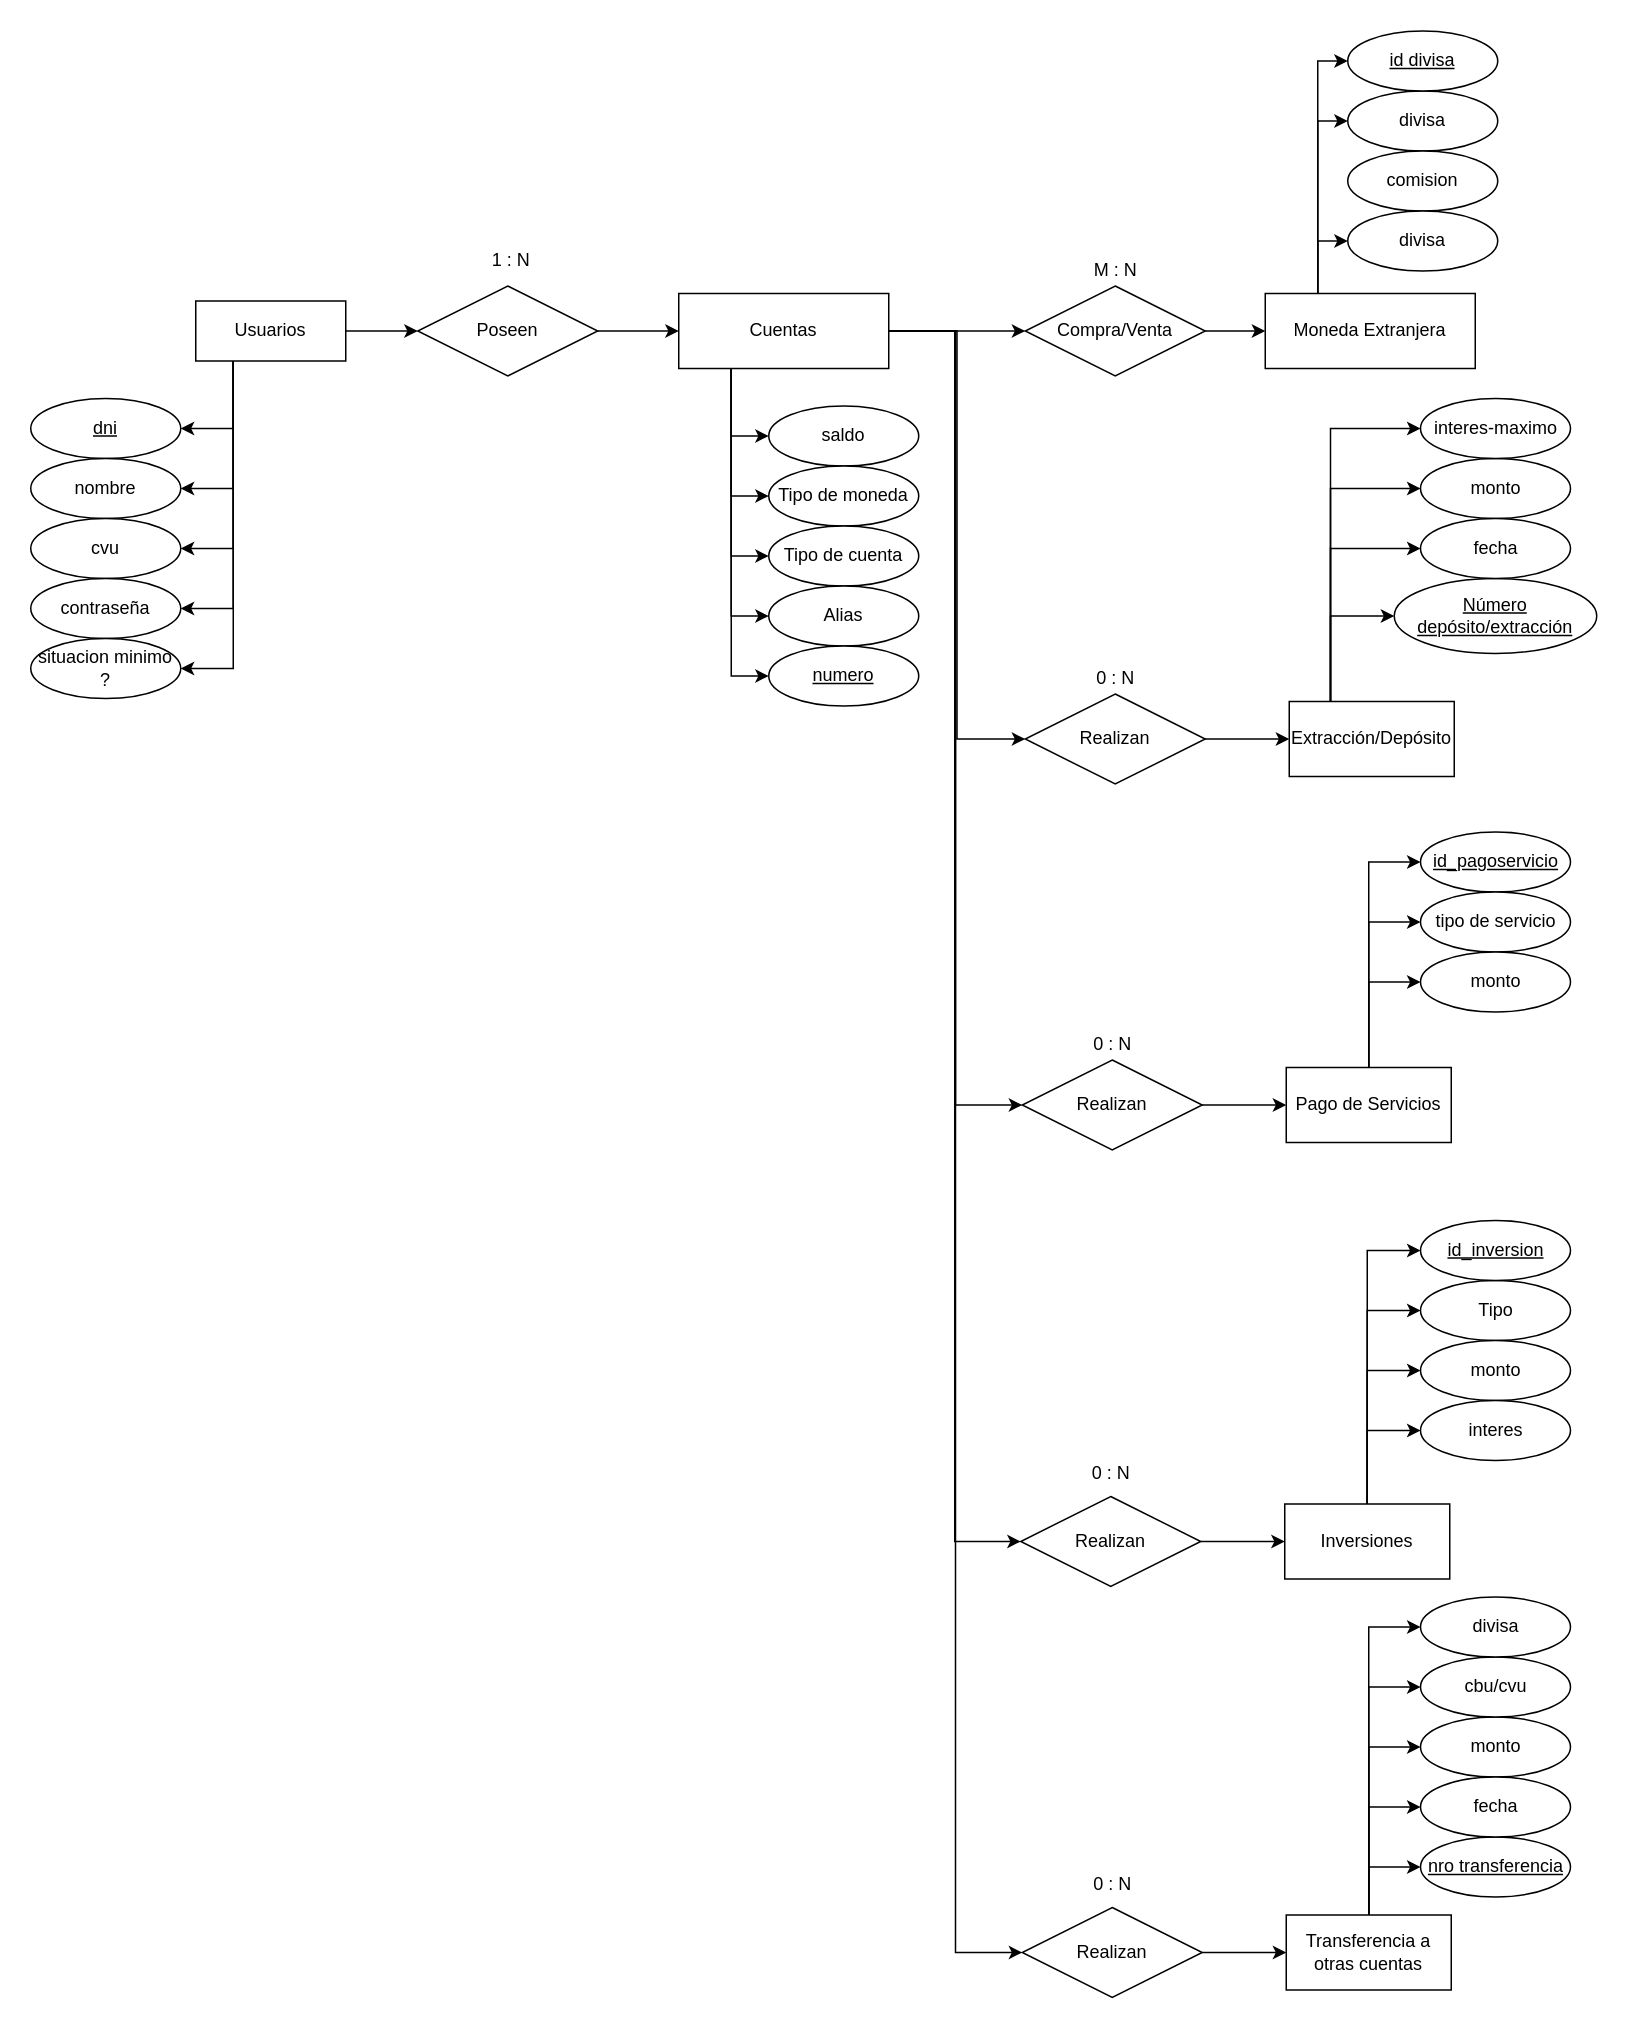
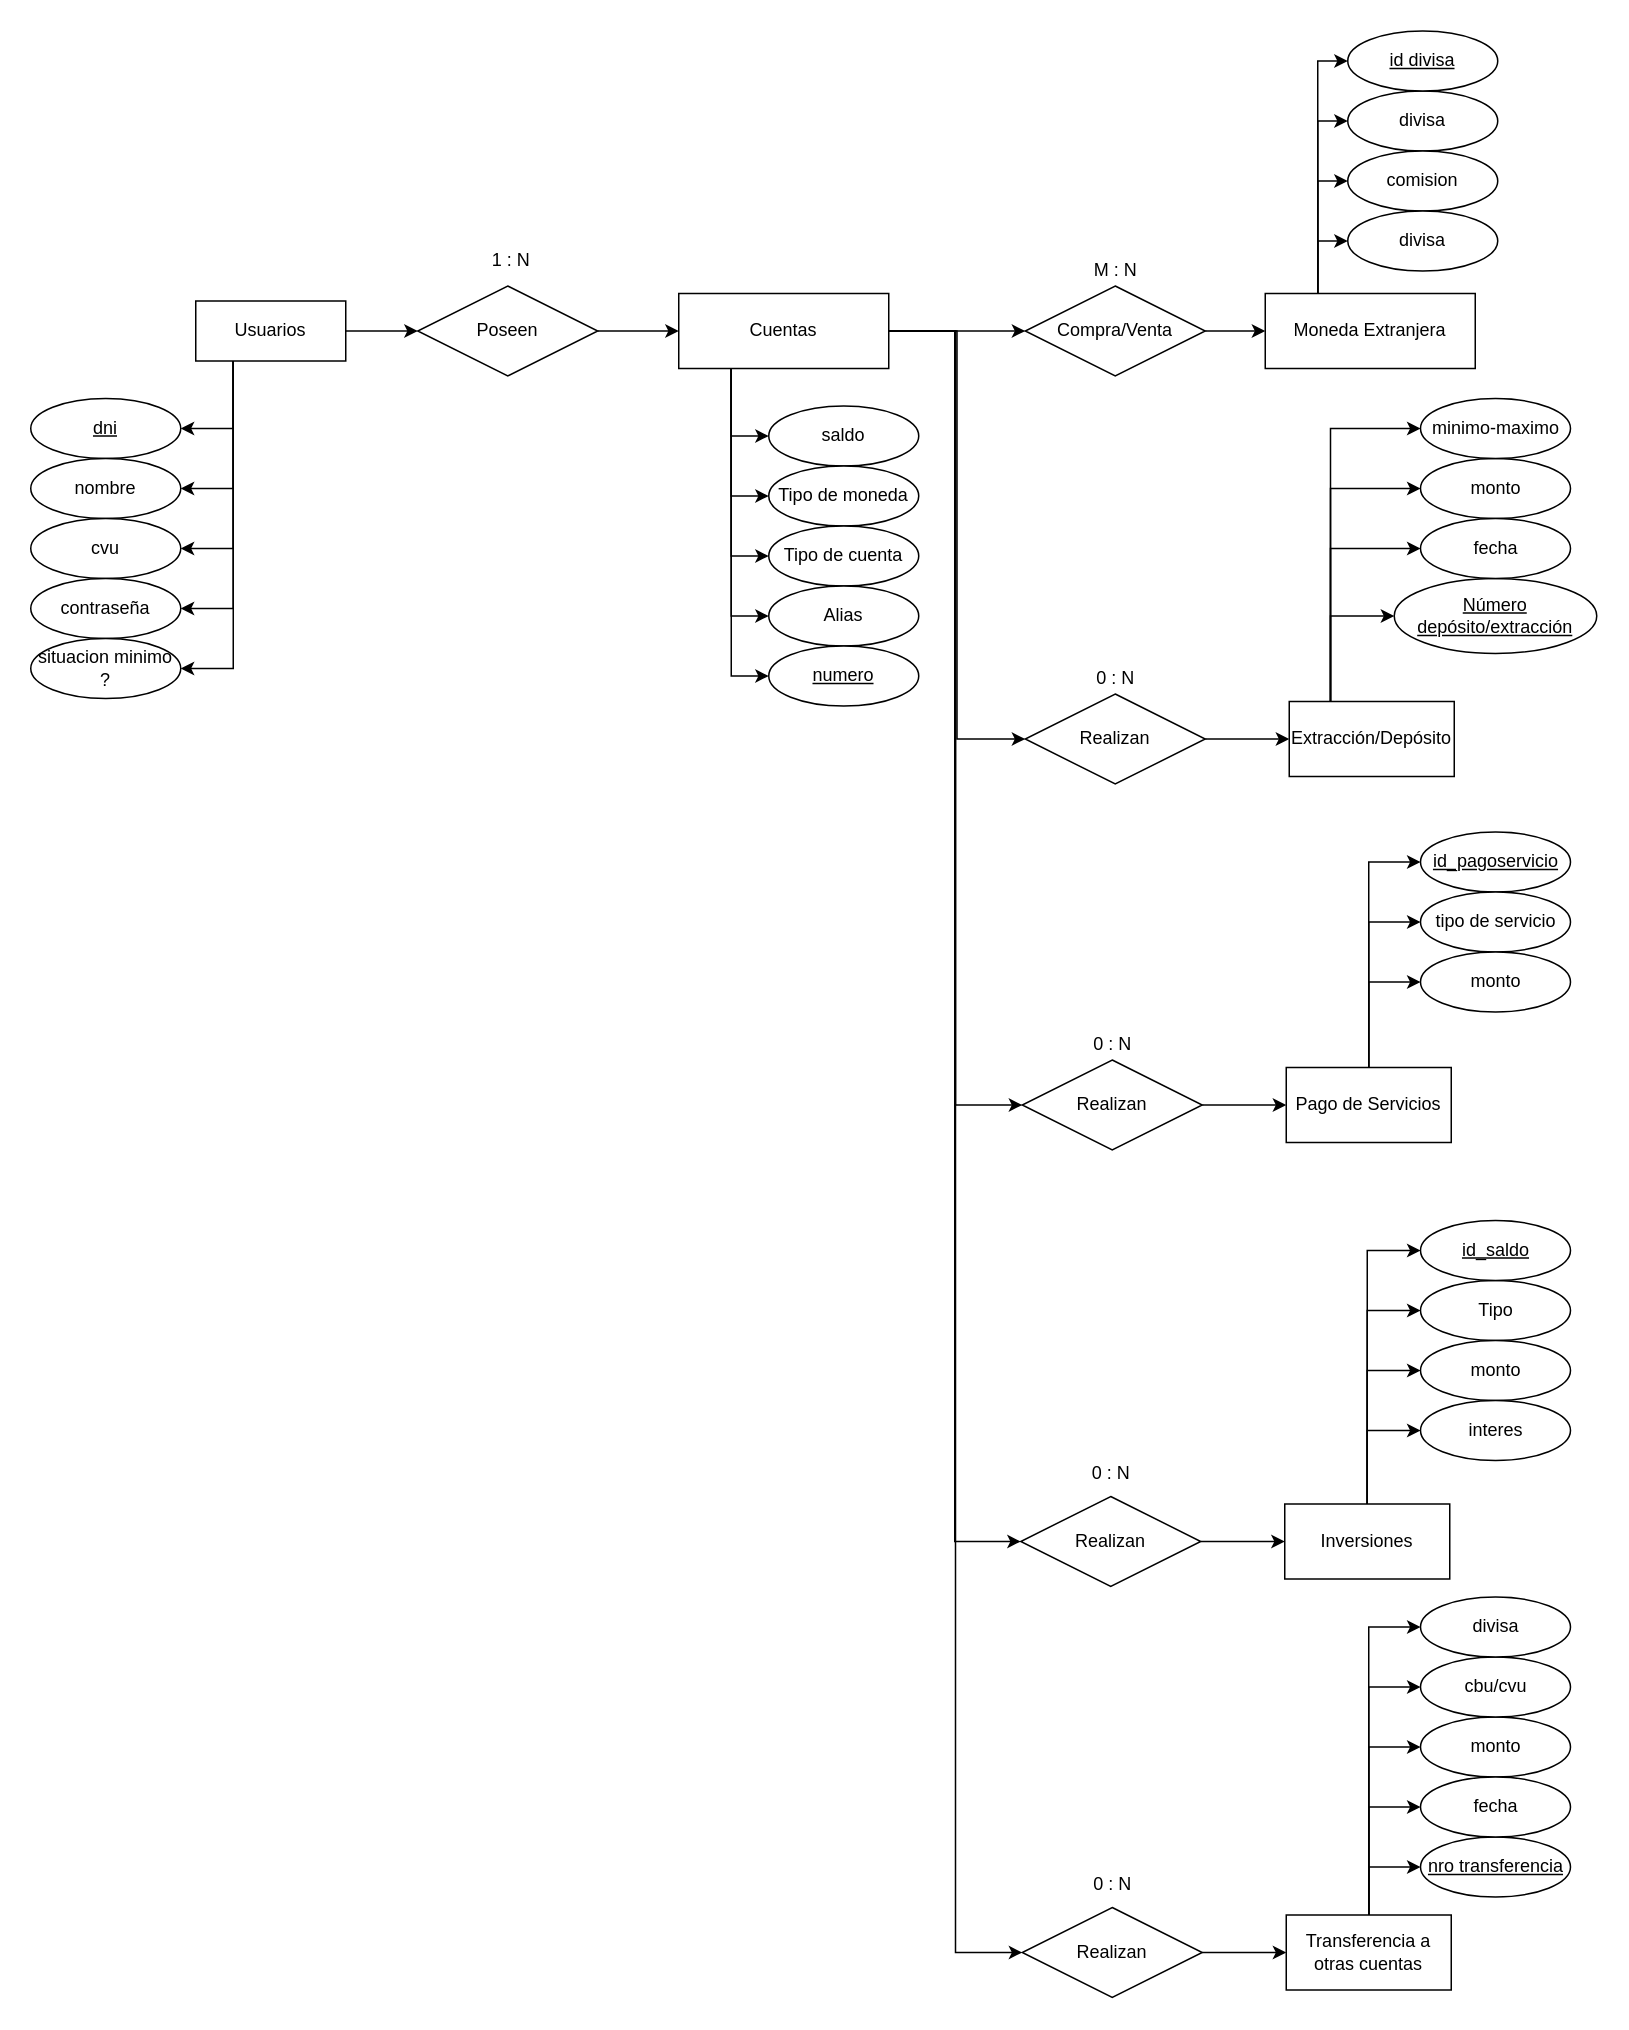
none -> (1328, 181)
(1496, 428) -> (1496, 428)
(1496, 1250) -> (1496, 1250)
